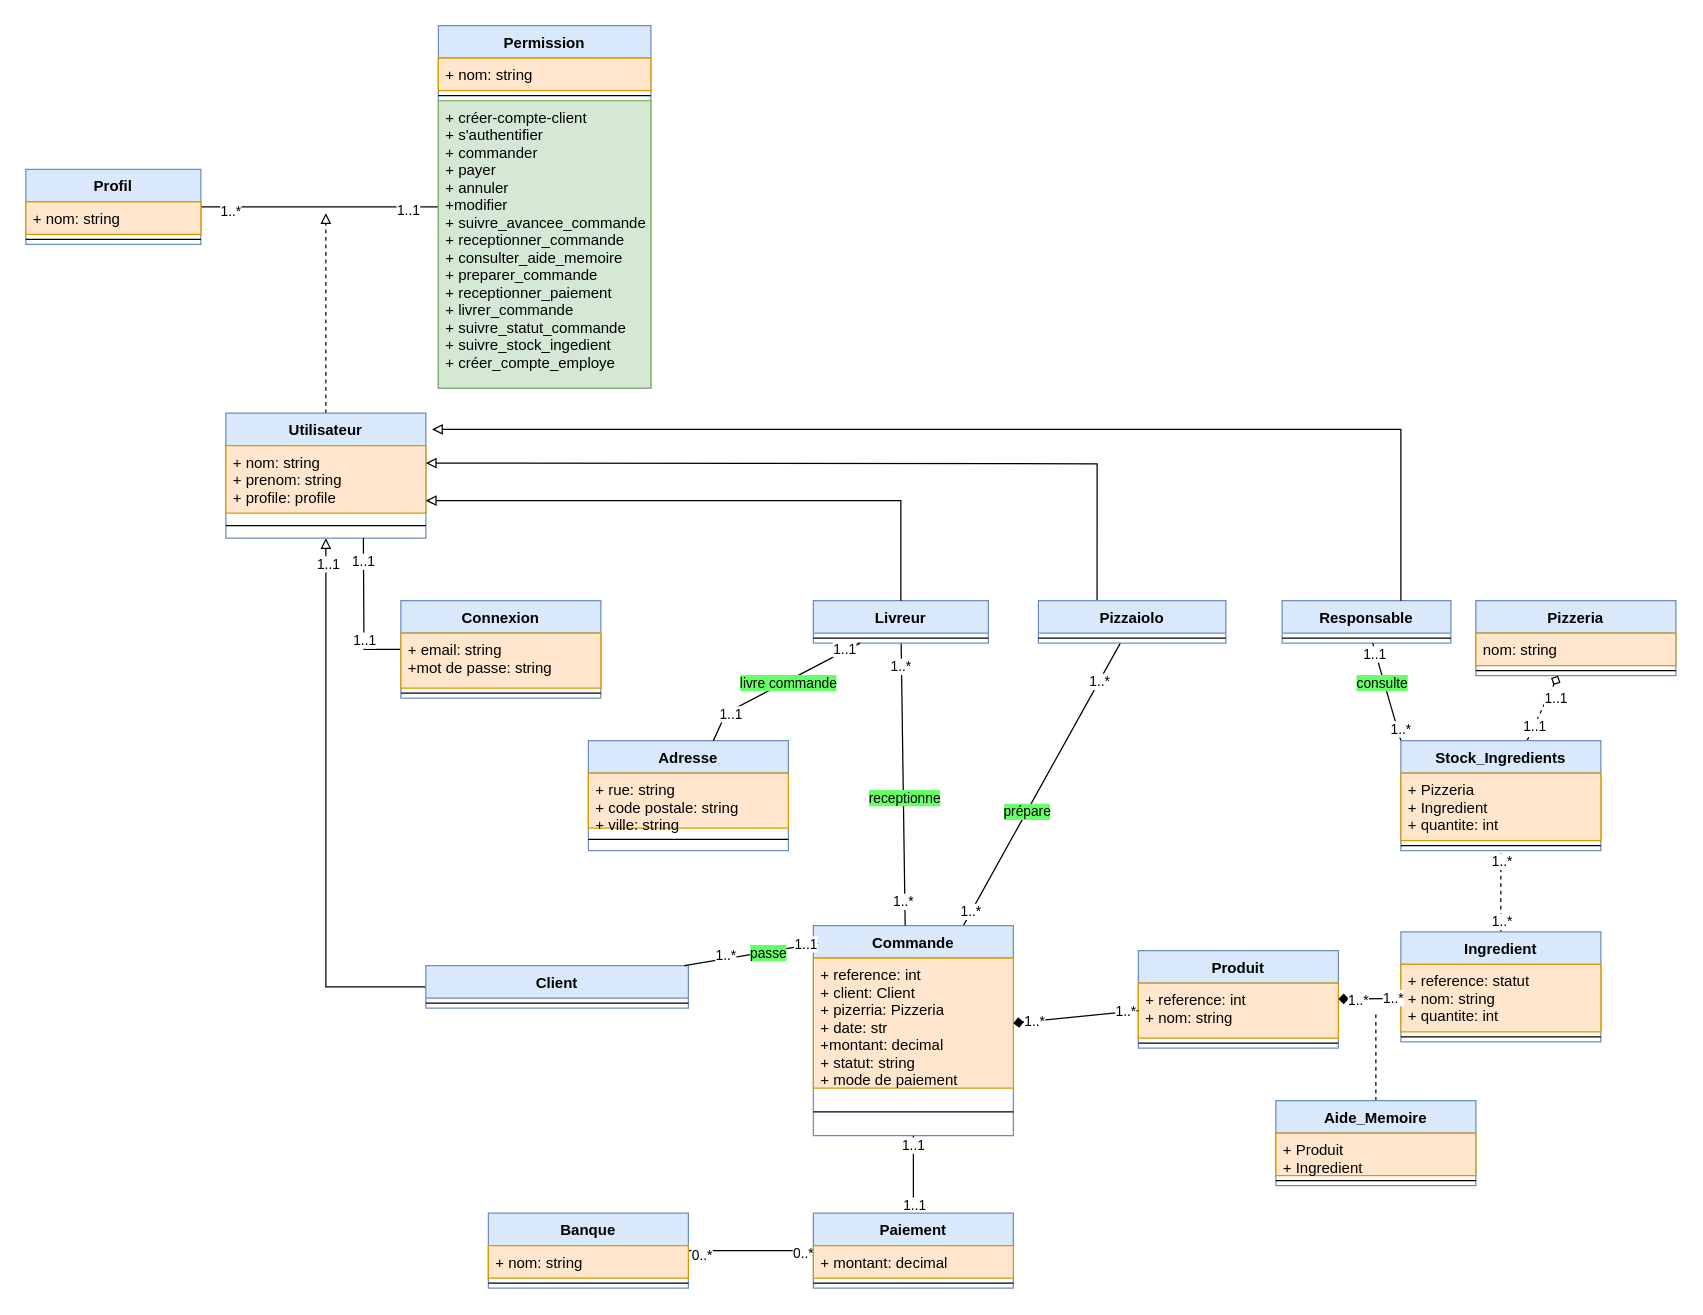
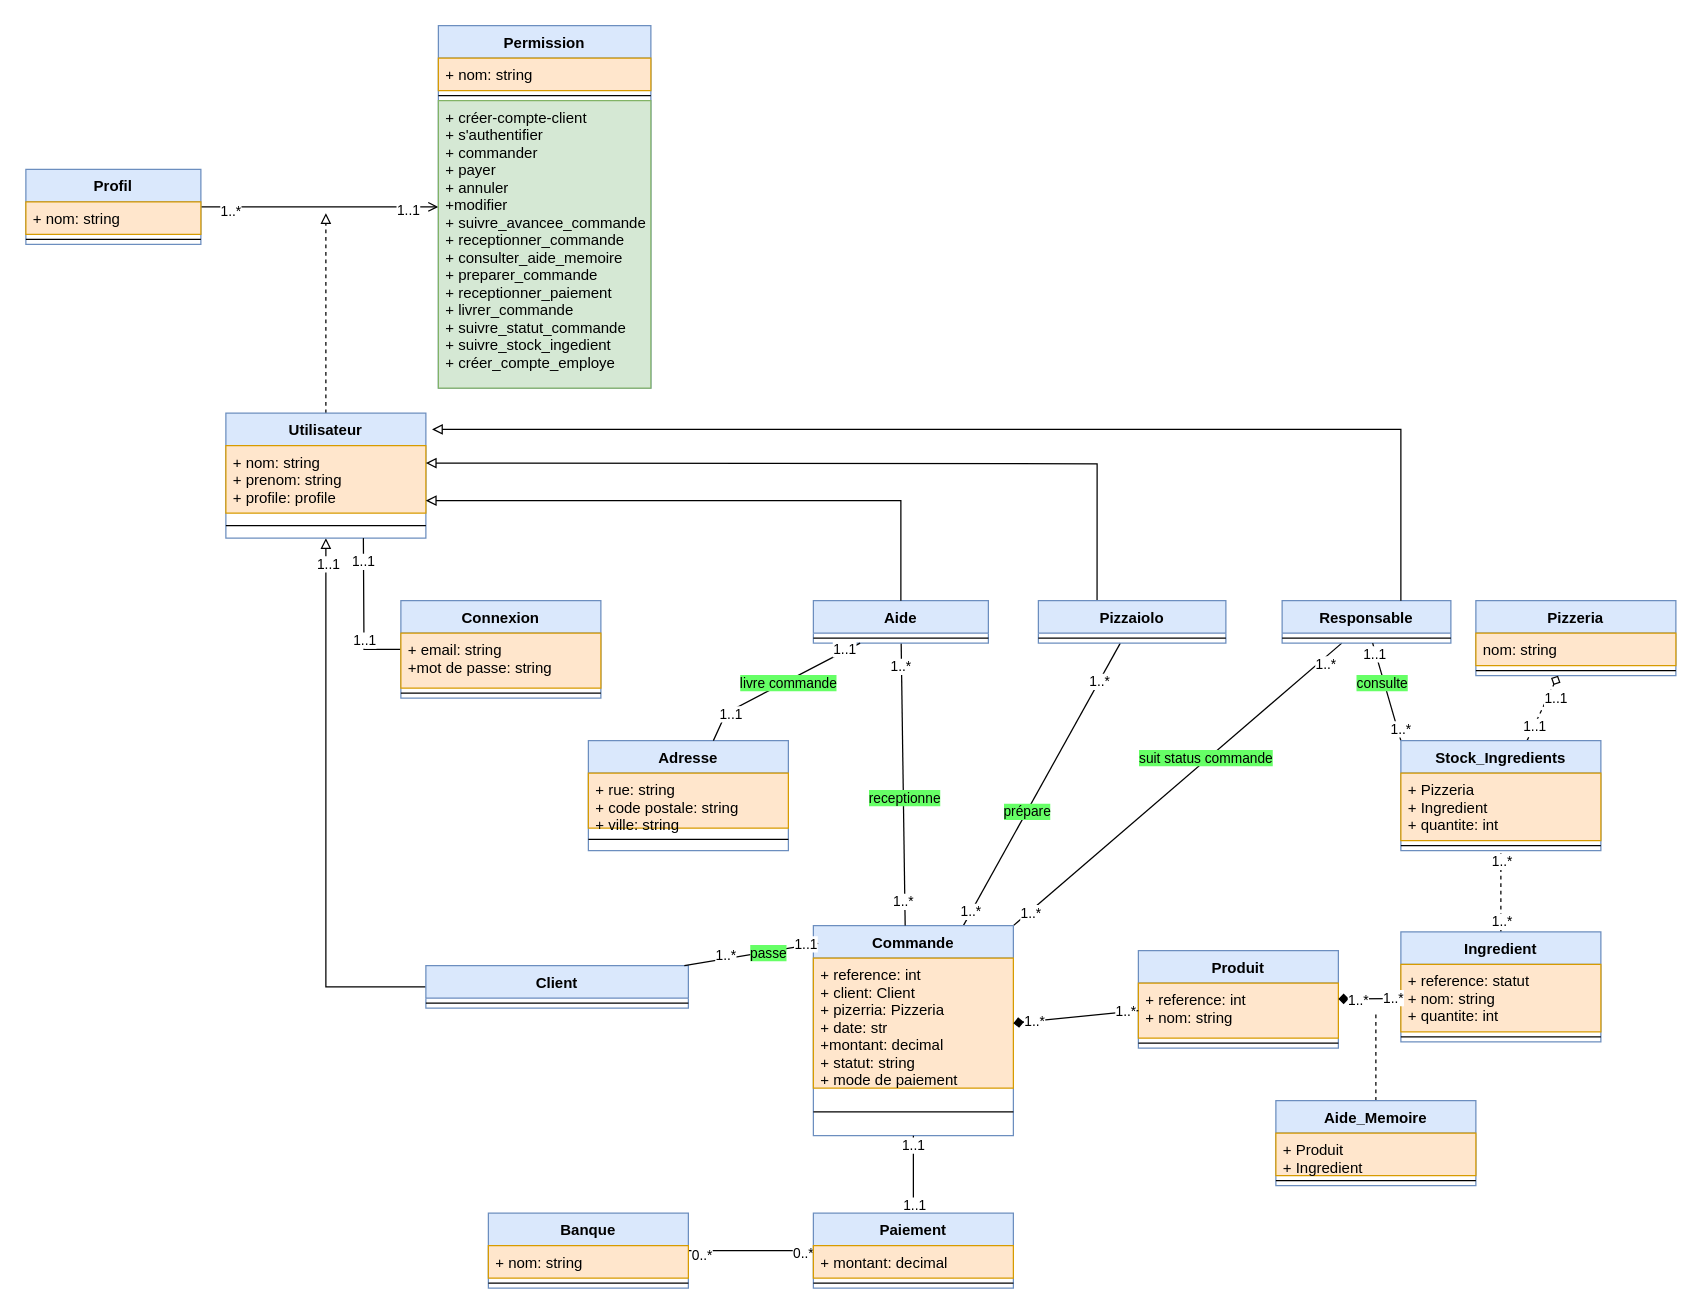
(432, 207) -> (431, 207)
(900, 618) -> (900, 618)
none -> (1187, 776)
